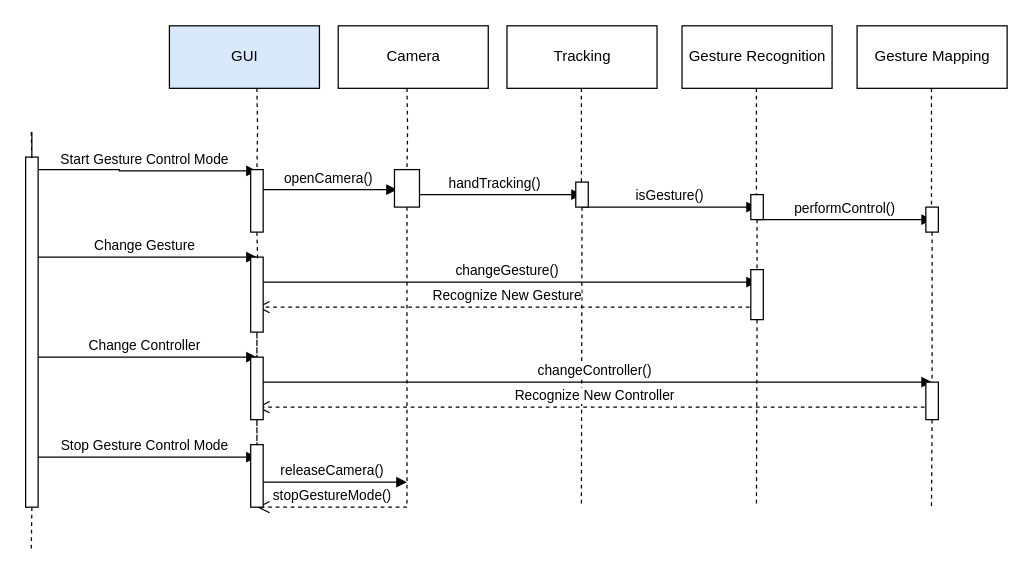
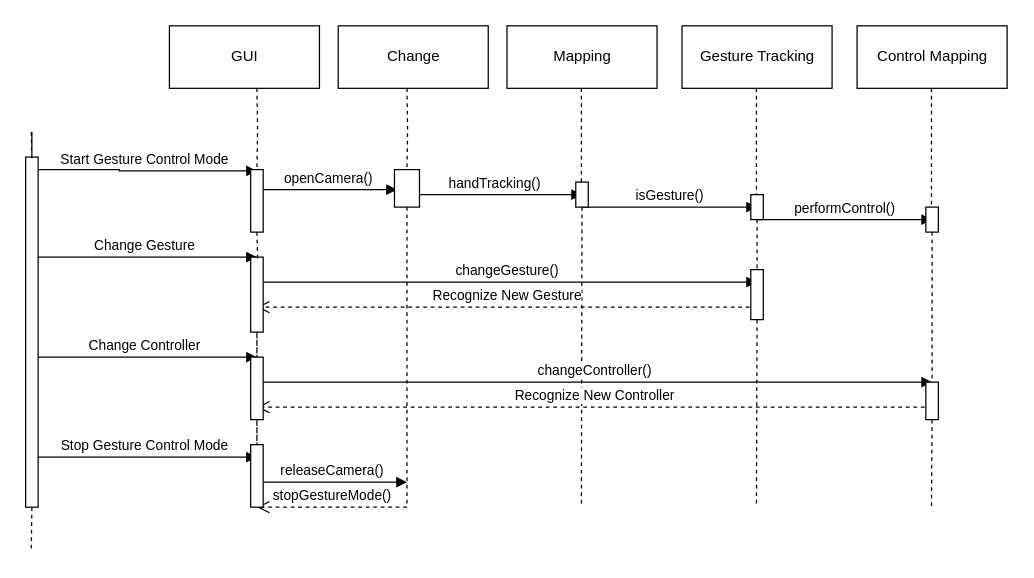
(244, 57) -> (244, 57)
(414, 57) -> (414, 57)
(583, 57) -> (583, 57)
(758, 57) -> (758, 57)
(933, 57) -> (933, 57)
